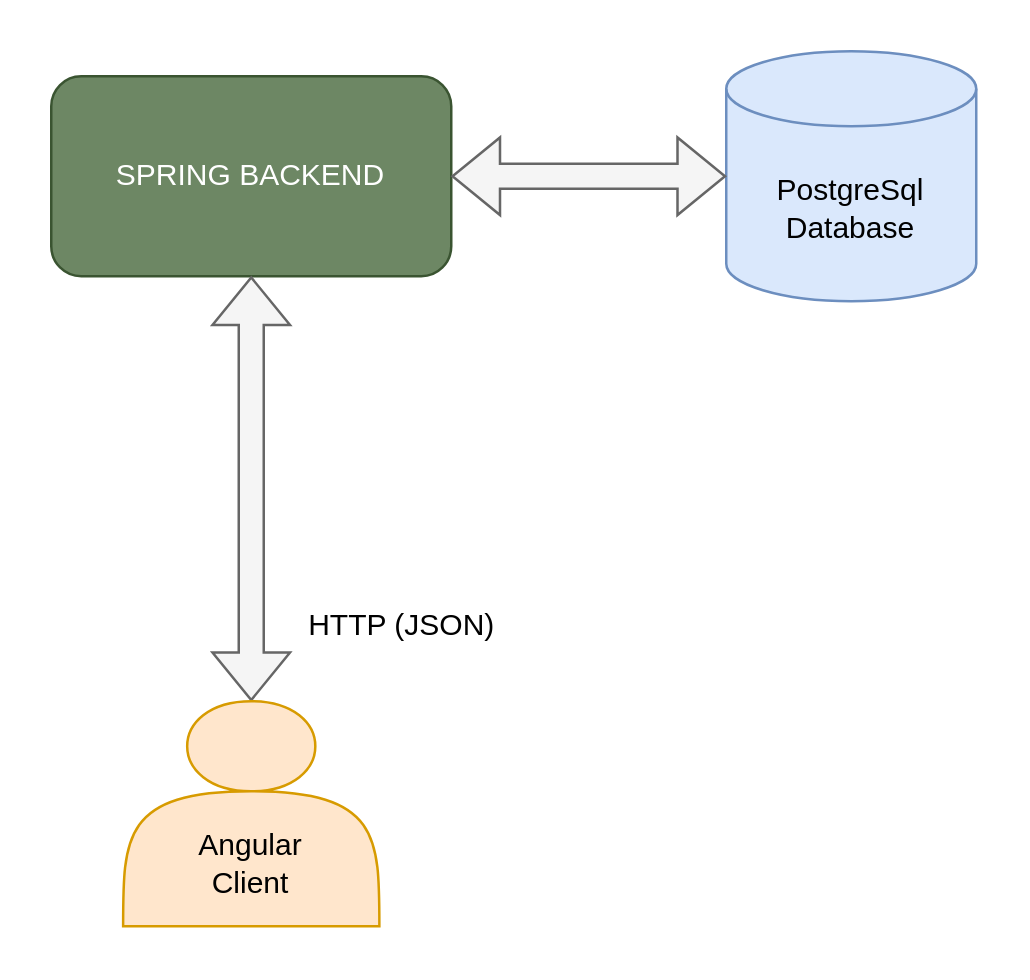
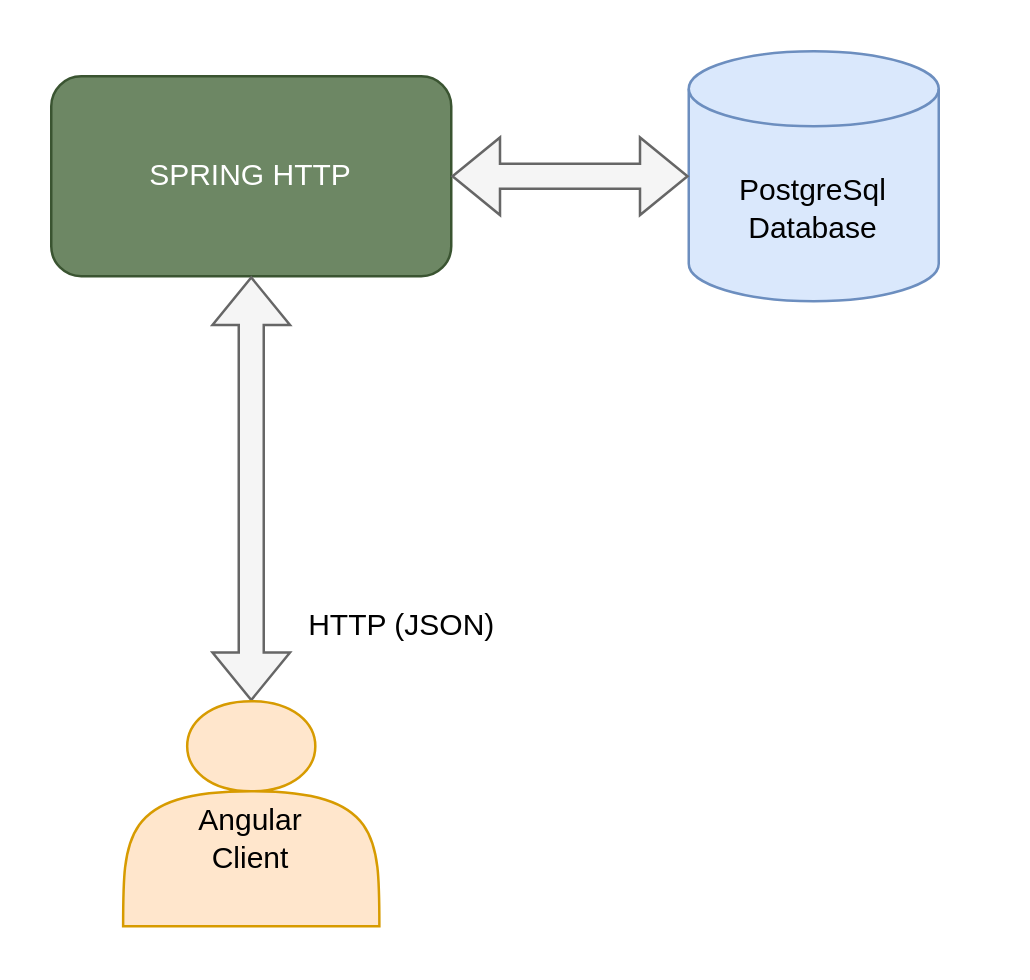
(251, 176) -> (251, 176)
(851, 176) -> (814, 176)
(251, 864) -> (251, 839)
